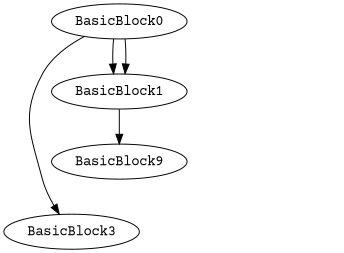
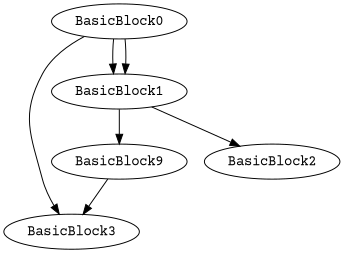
none -> (272, 162)
none -> (98, 193)
